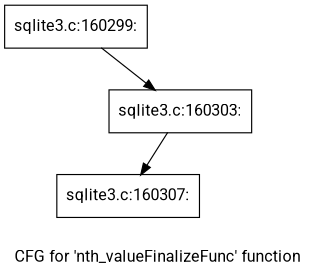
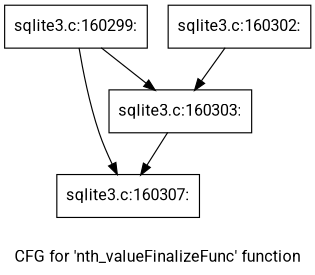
none -> (239, 27)
none -> (92, 107)
